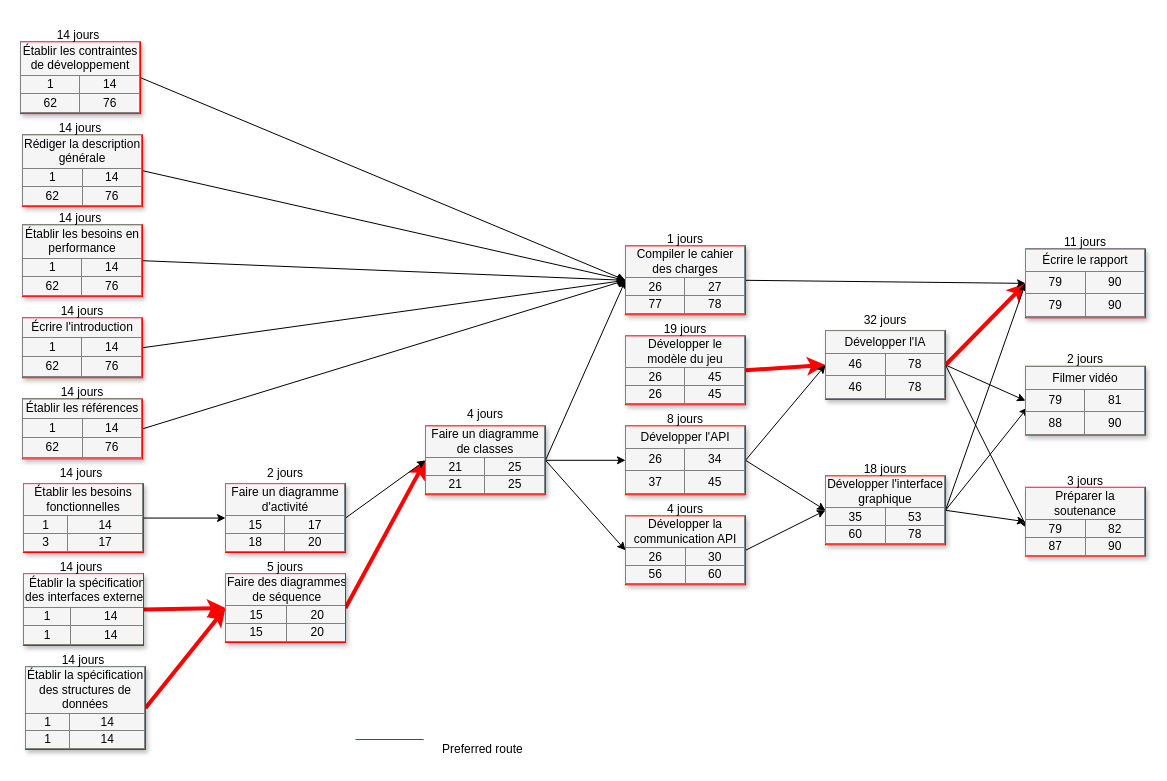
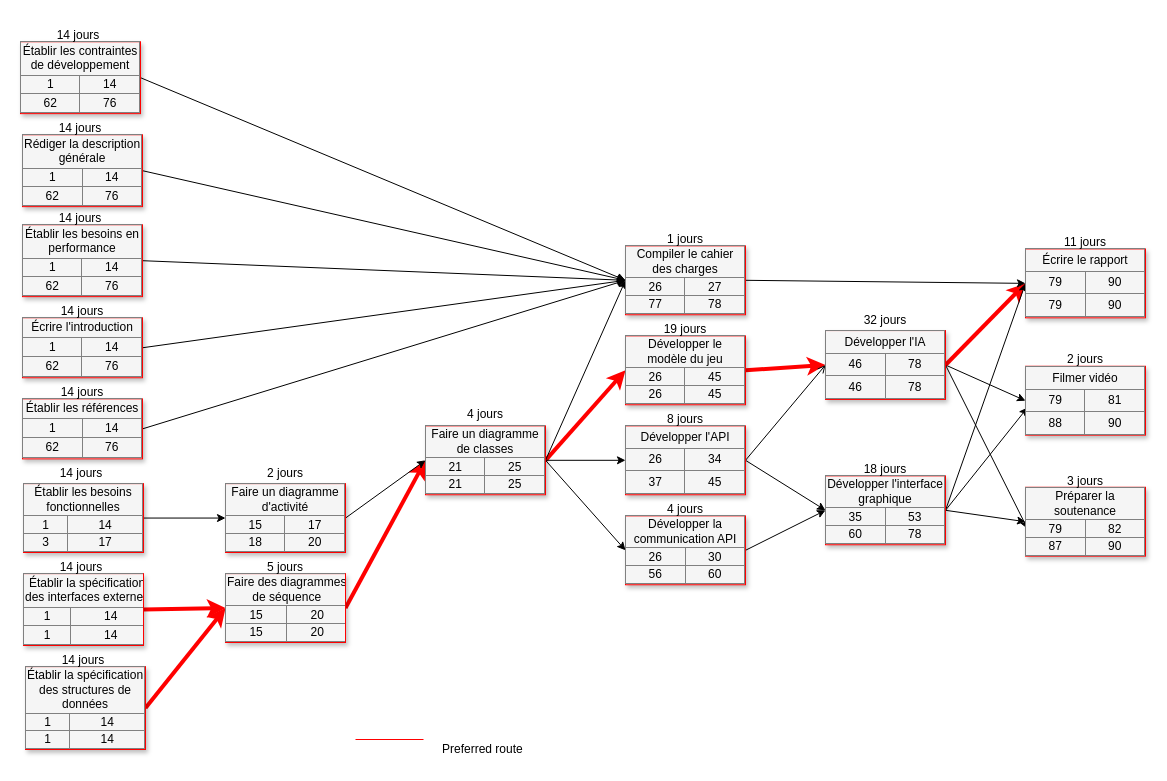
(820, 371) -> (821, 370)
none -> (582, 419)
